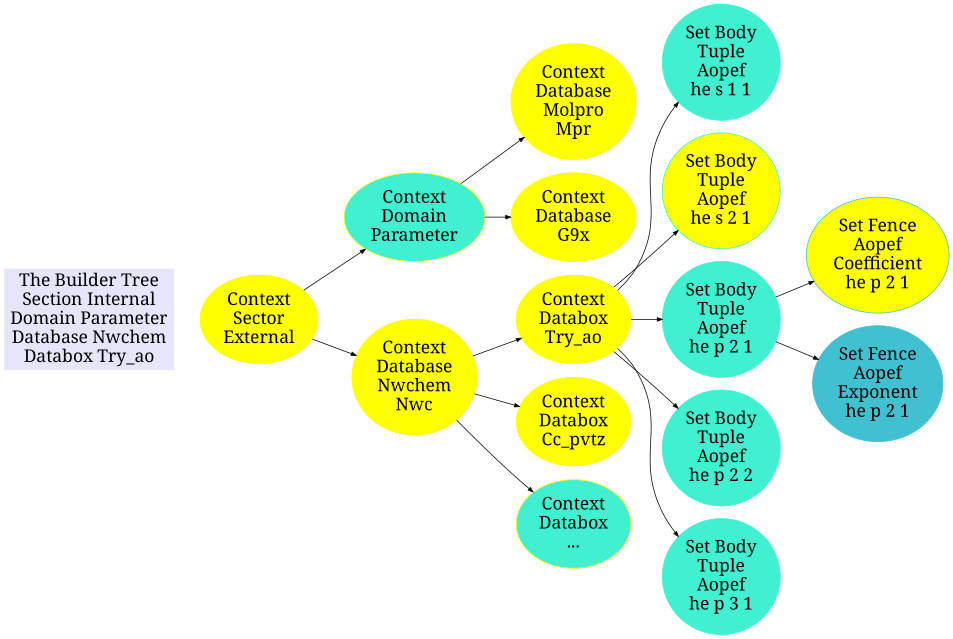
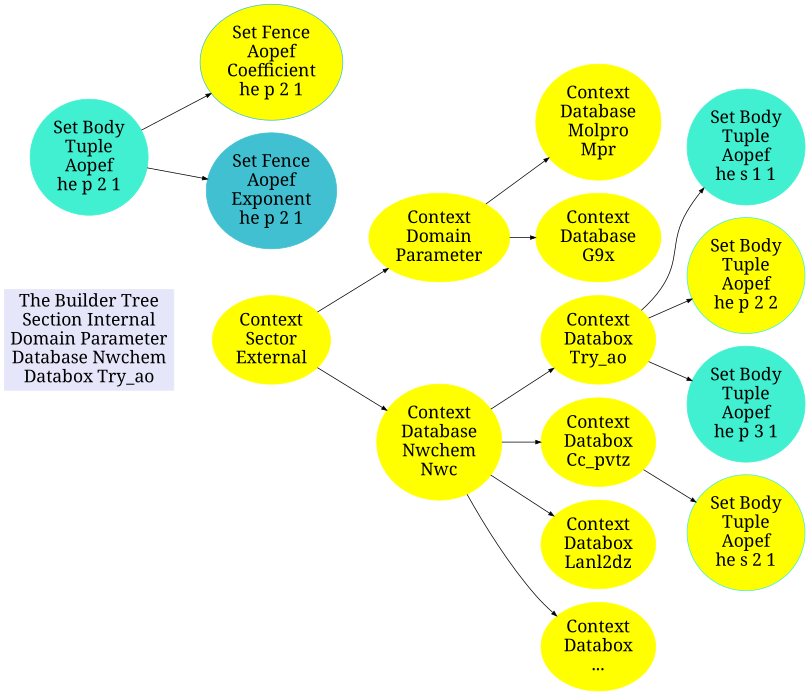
(415, 217) -> (439, 238)
(644, 261) -> (668, 485)
(644, 319) -> none
(721, 448) -> (746, 276)
(574, 524) -> (598, 647)
none -> (598, 544)
